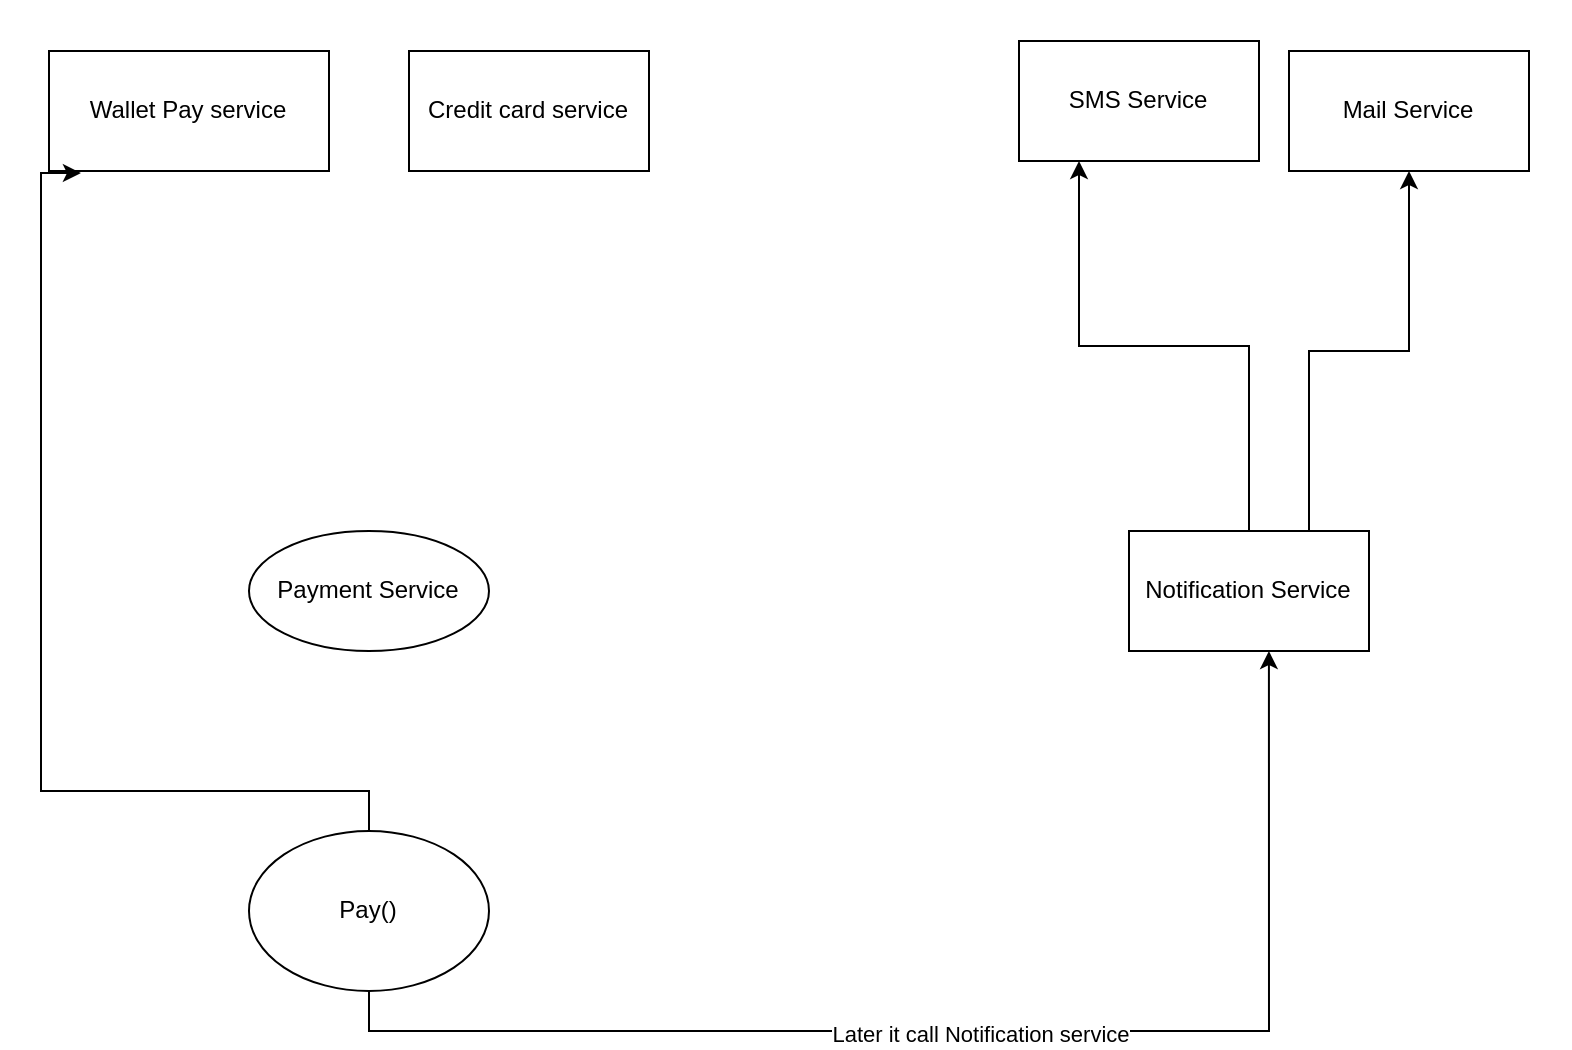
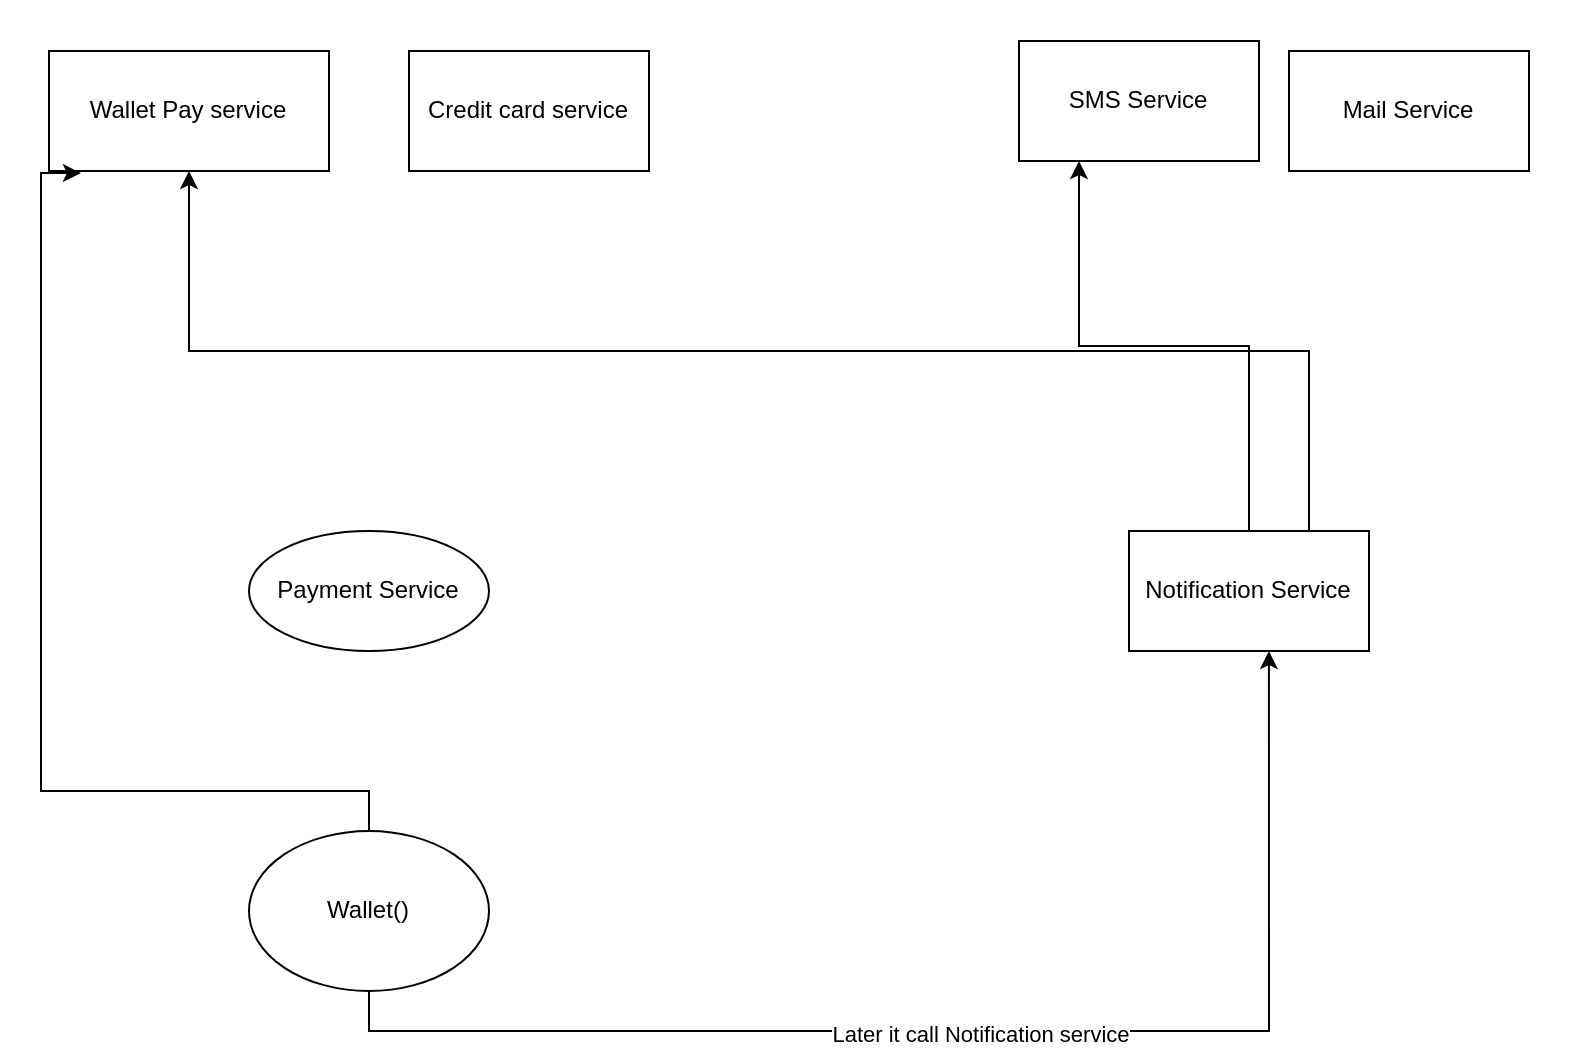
(1409, 319) -> (667, 351)
(369, 911) -> (369, 911)
